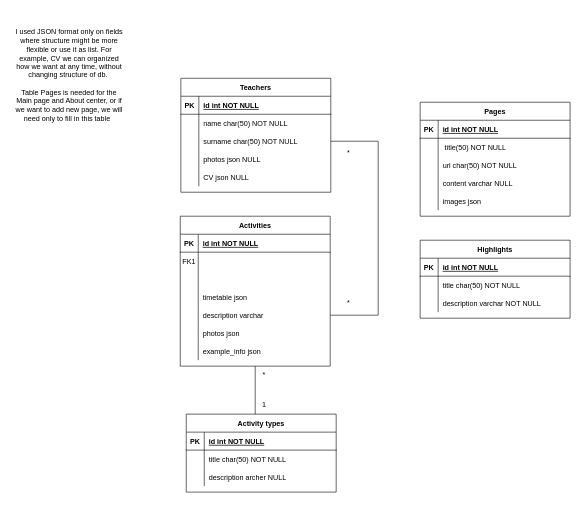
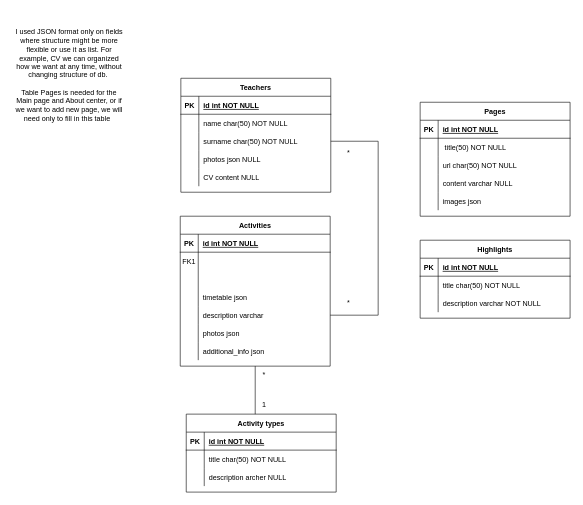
(226, 178) -> (232, 178)
(234, 352) -> (238, 352)
